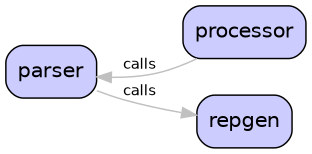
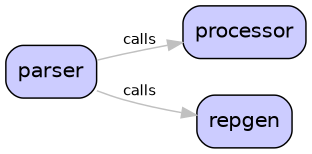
(155, 73) -> (132, 52)
